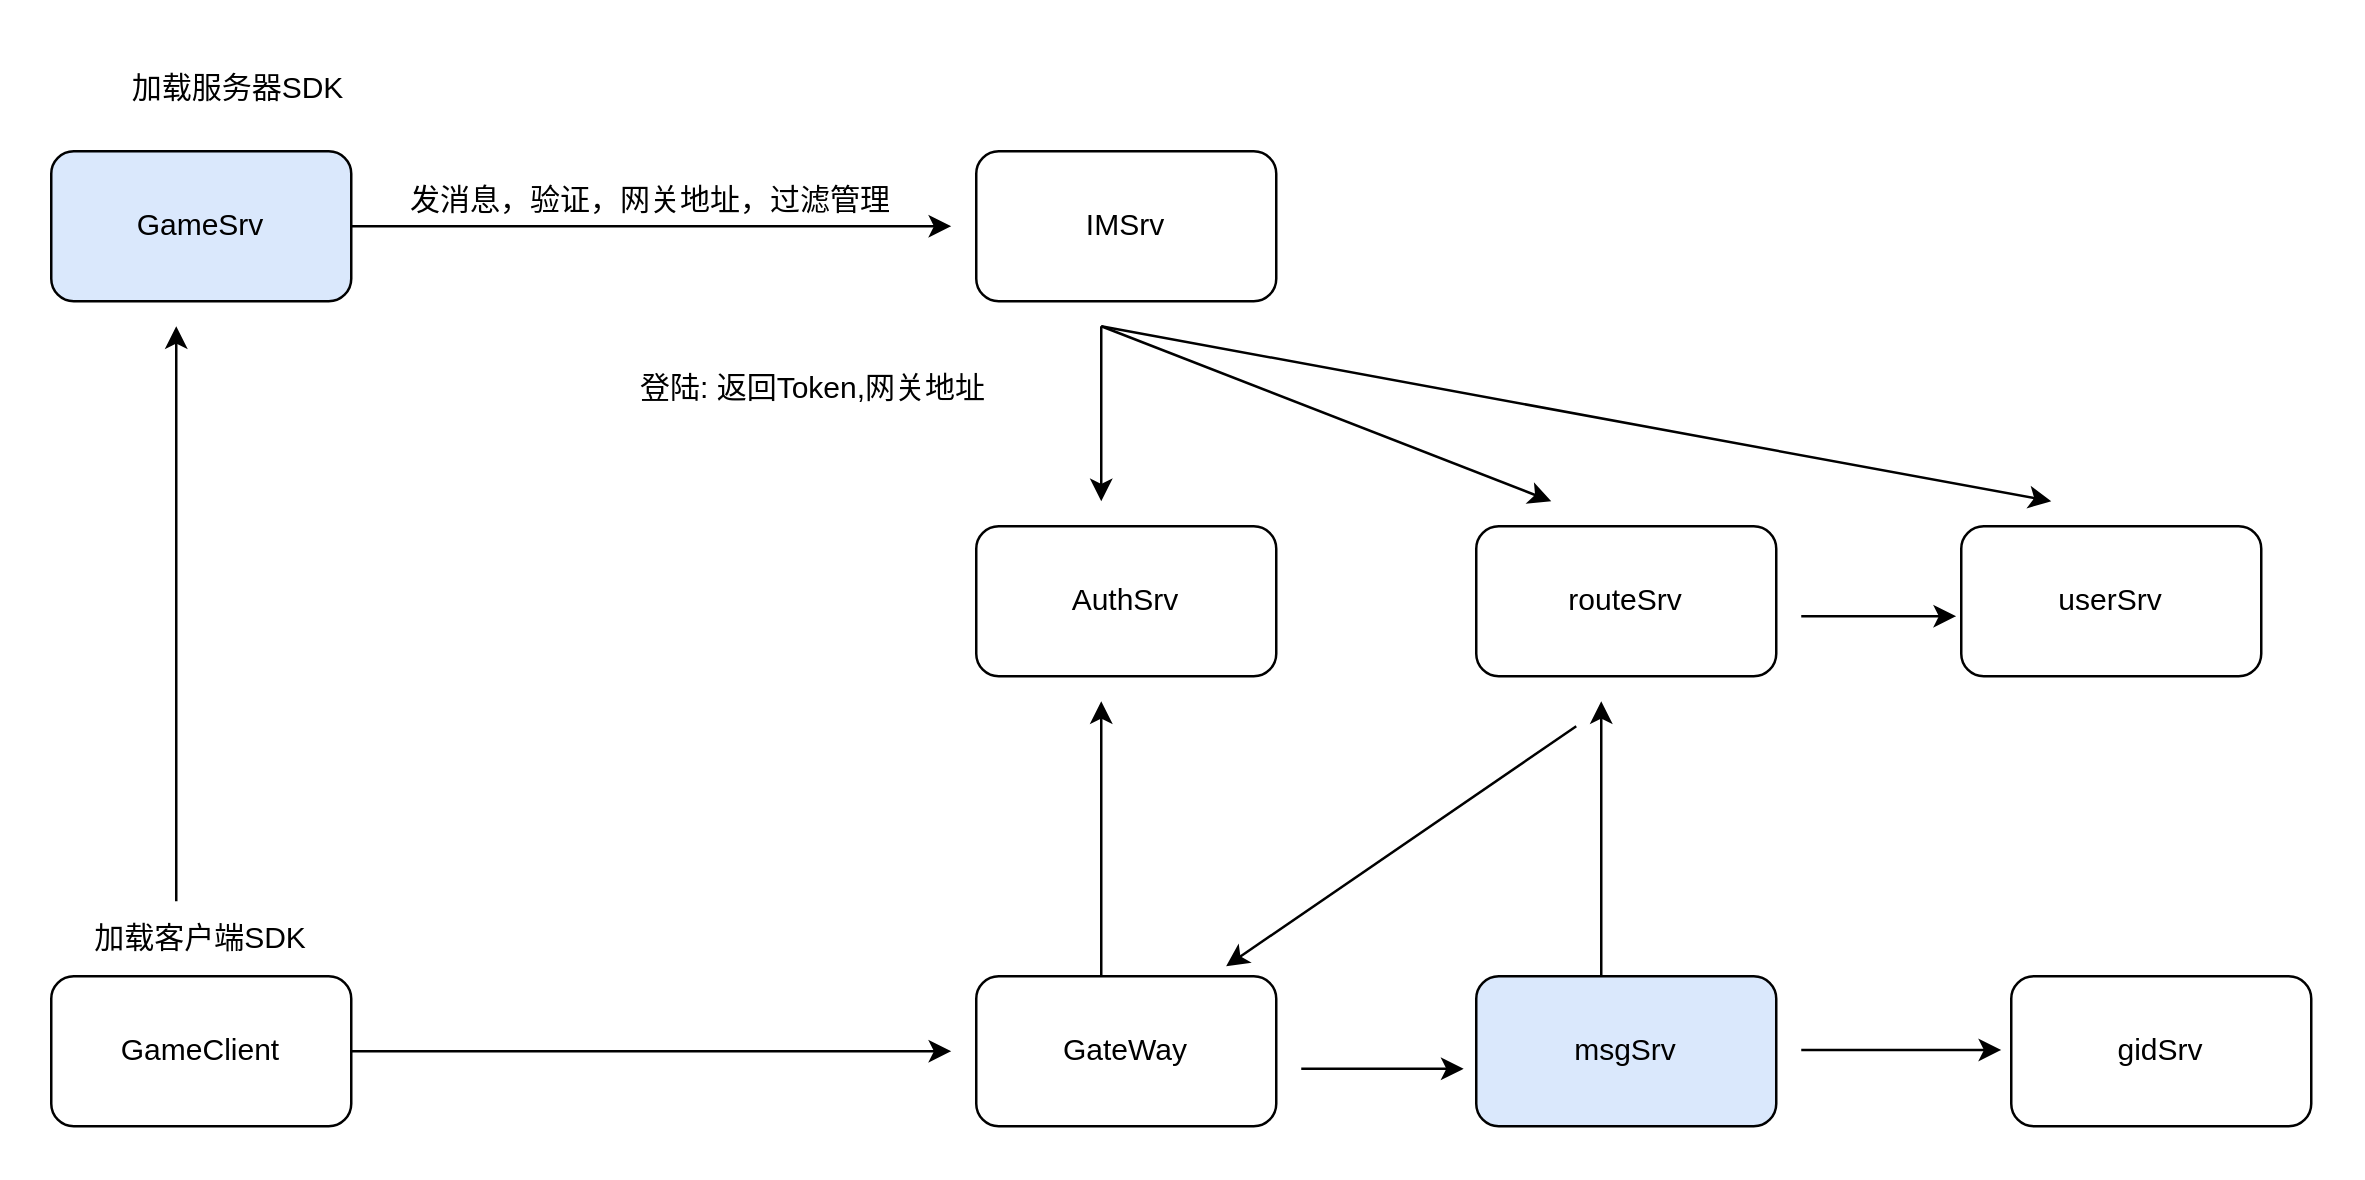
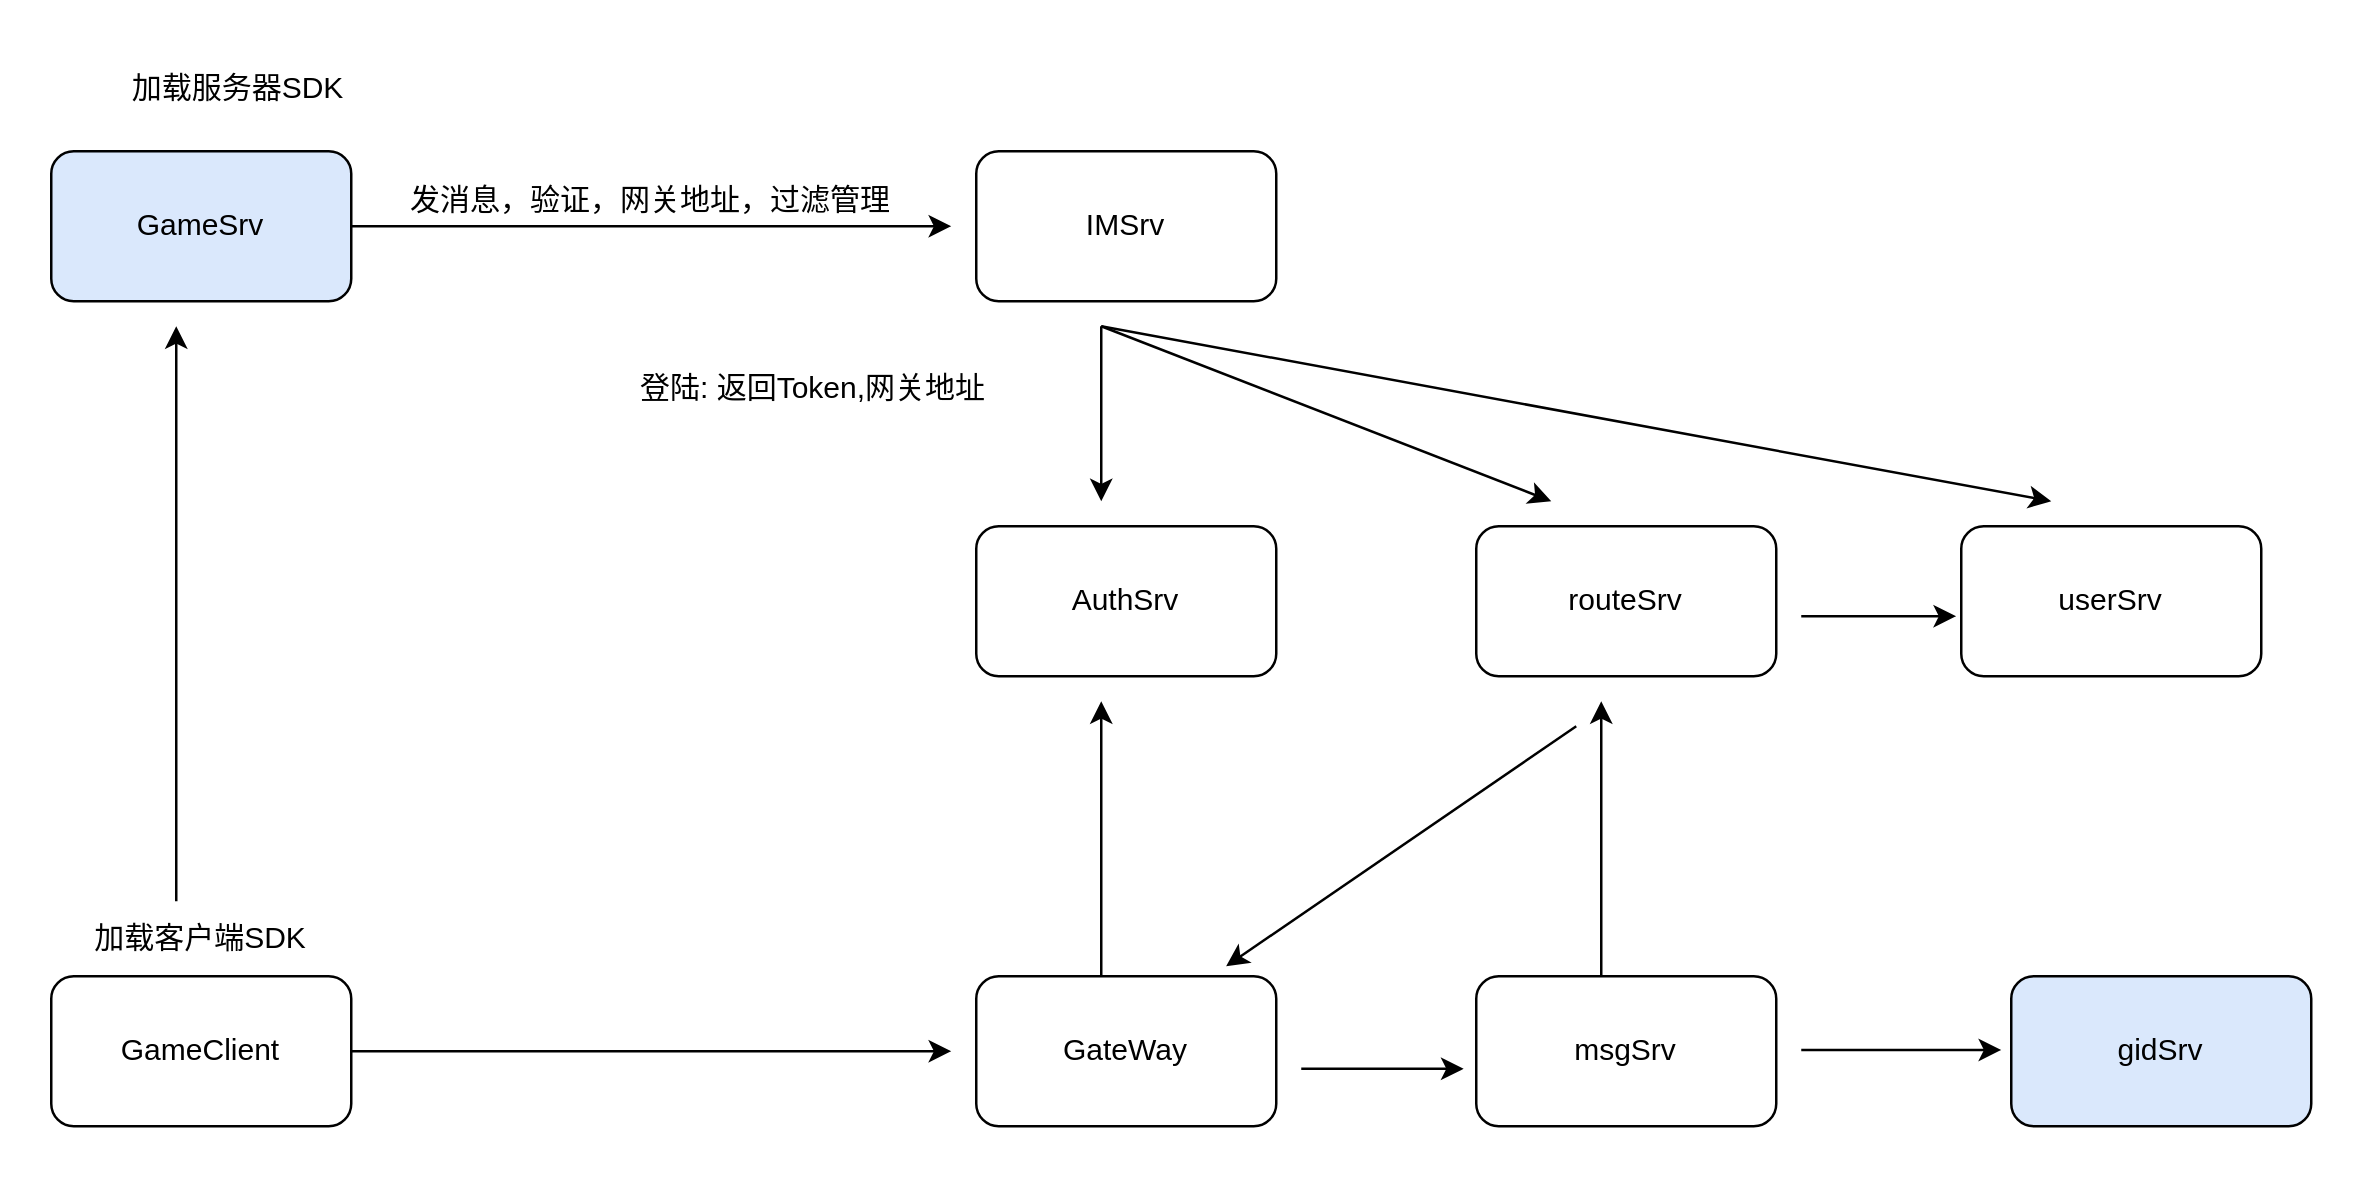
(1626, 1051) -> (1626, 1051)
(2161, 1051) -> (2161, 1051)
